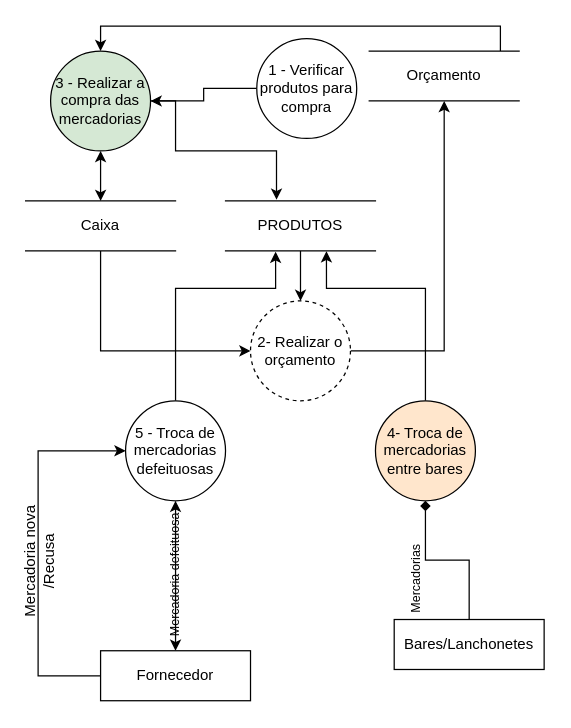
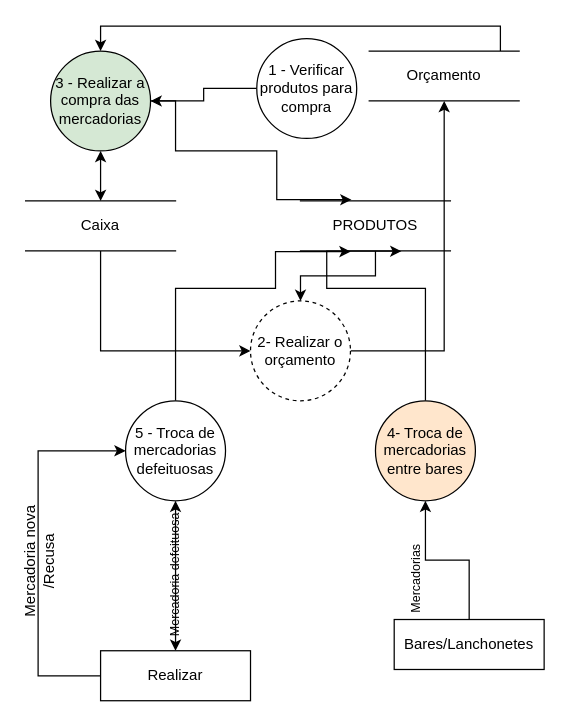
(301, 226) -> (376, 226)
(426, 511) -> (426, 511)
(176, 676) -> (176, 676)
